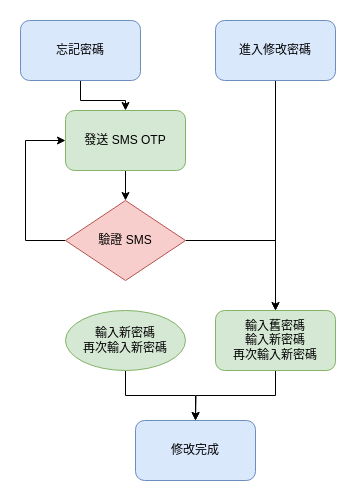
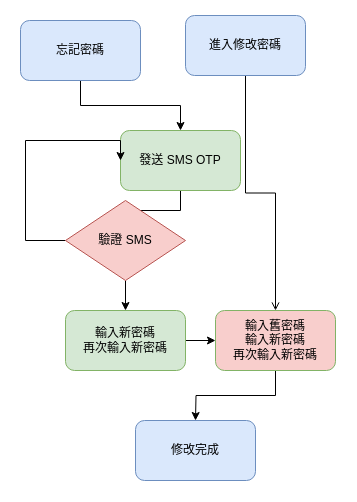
(276, 51) -> (246, 46)
(126, 141) -> (181, 161)
(229, 241) -> (126, 300)
(126, 341) -> (126, 341)
(276, 341) -> (276, 341)
(148, 396) -> (205, 341)
